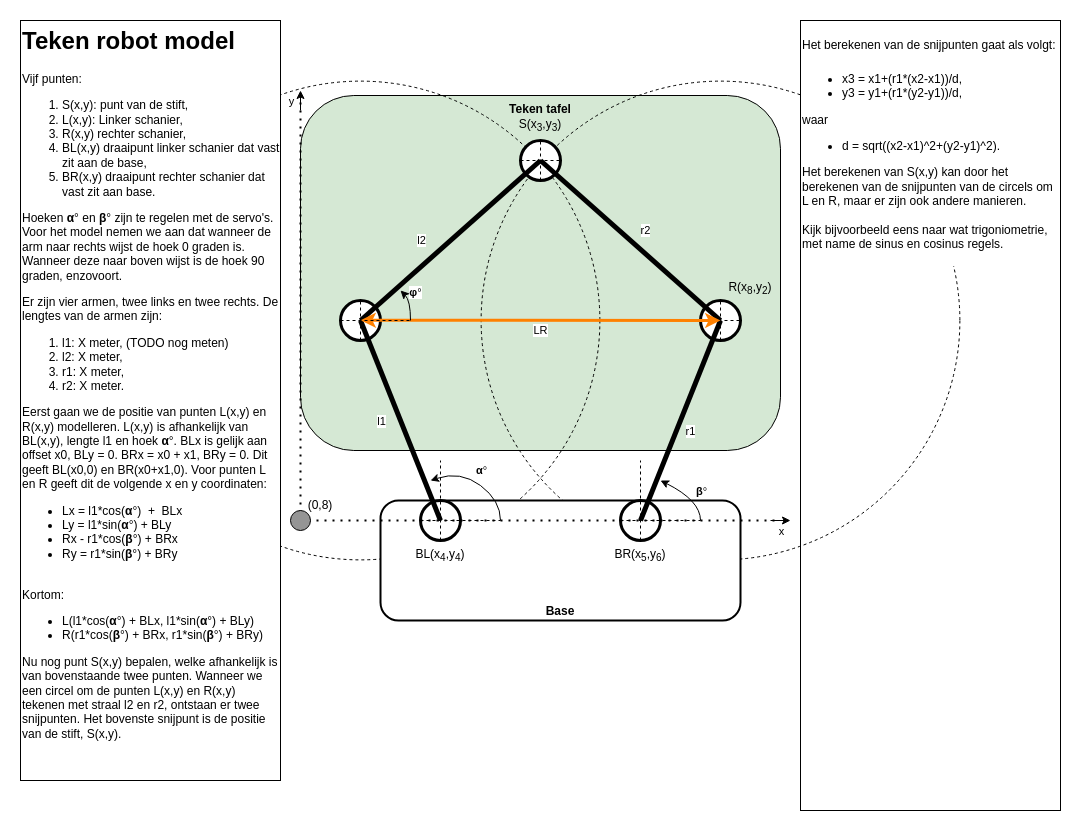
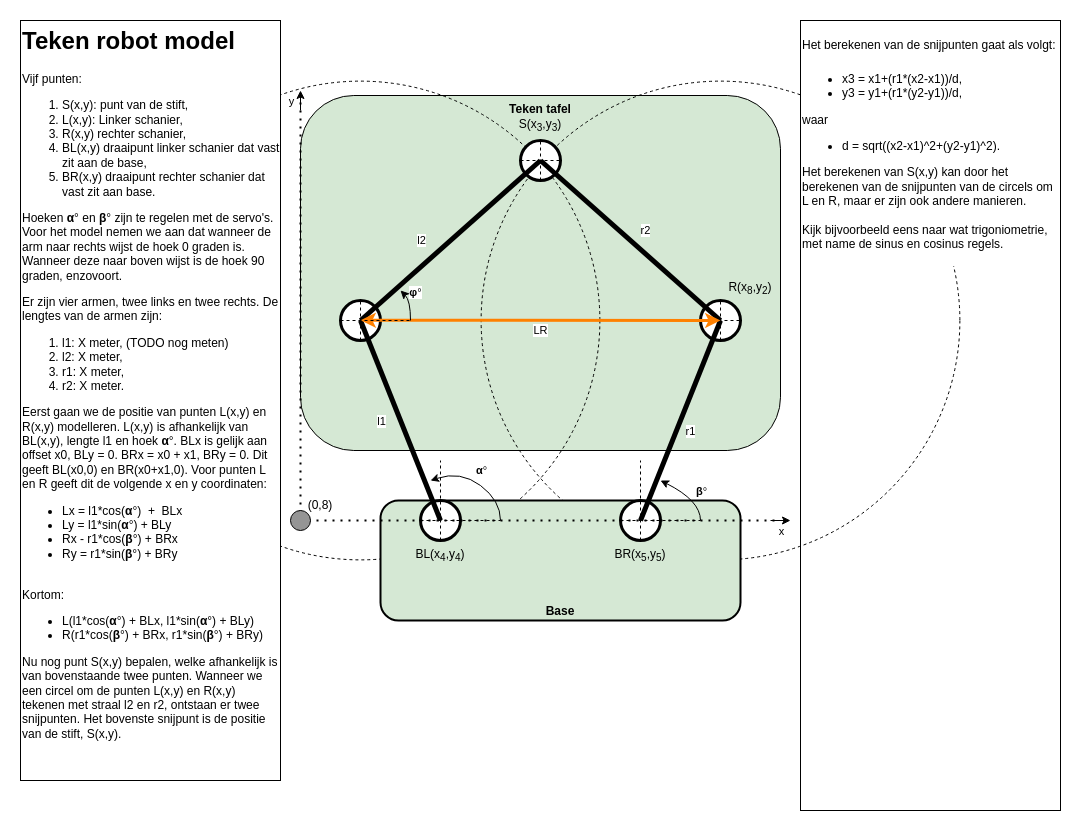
(641, 556) -> (641, 556)
(561, 561) -> (561, 561)
